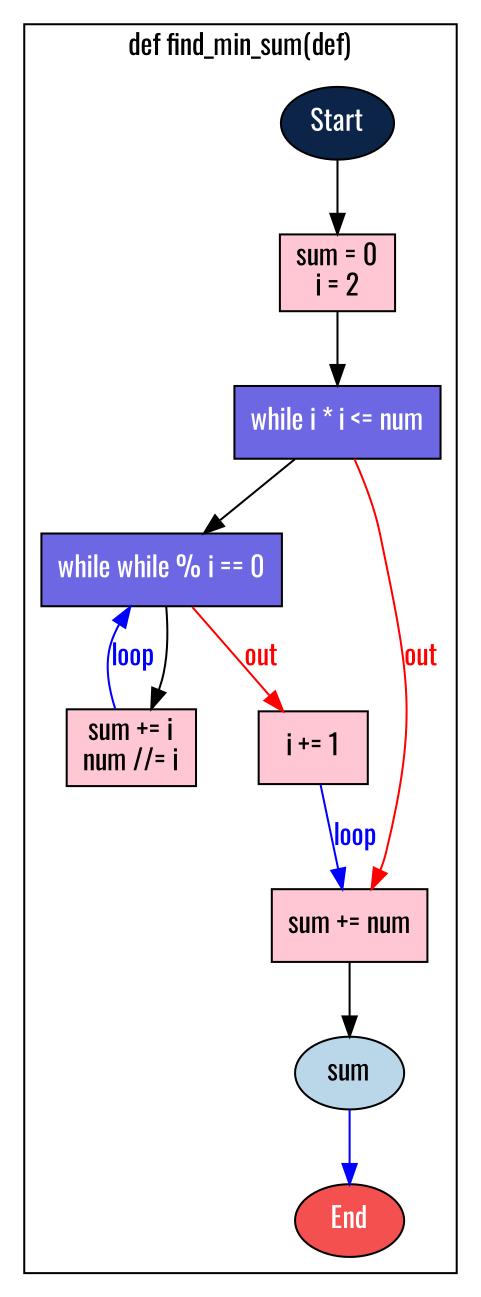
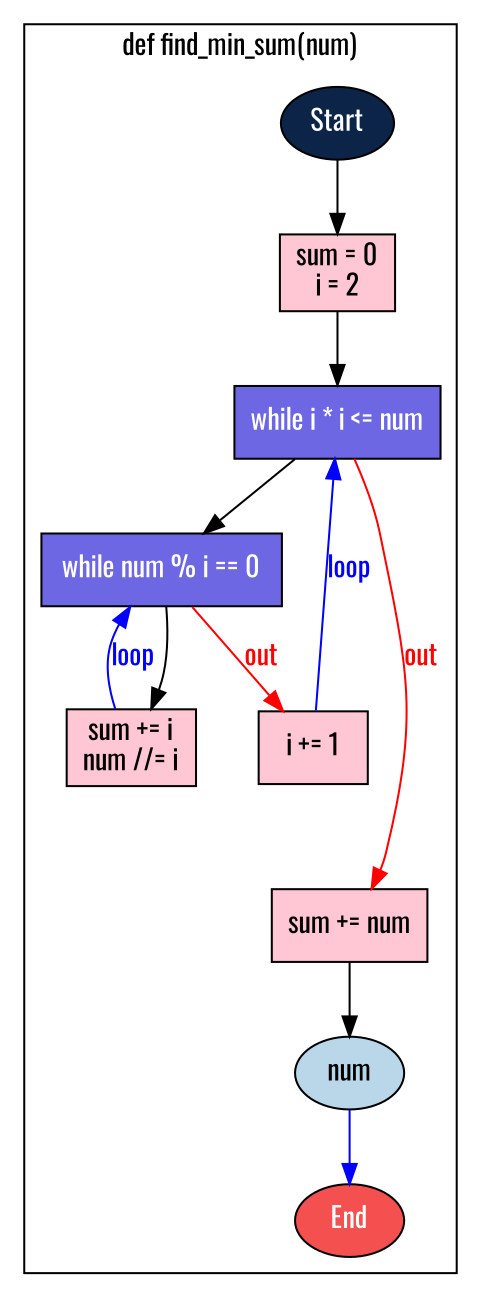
(240, 47) -> (240, 47)
(162, 570) -> (162, 570)
(329, 827) -> (325, 595)
(350, 1073) -> (350, 1073)
